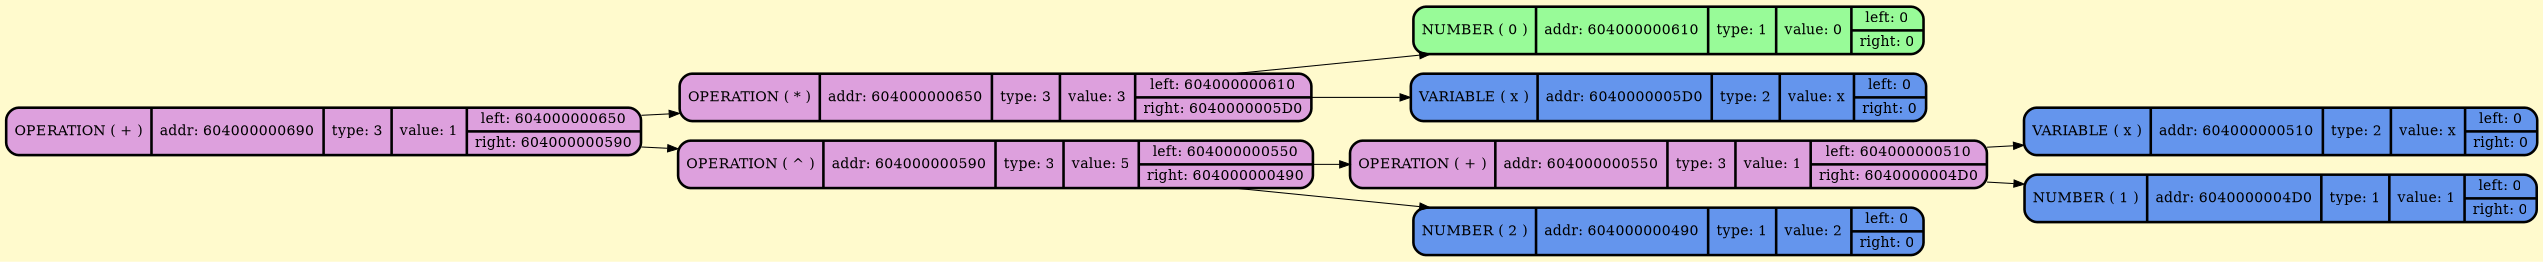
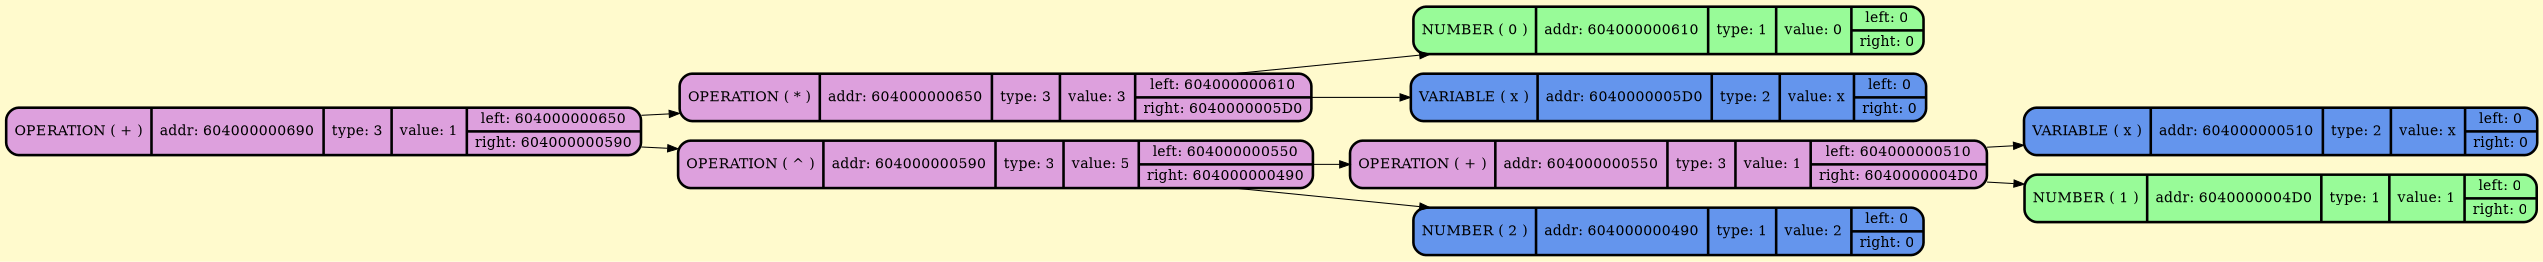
(2281, 198) -> (2281, 198)
